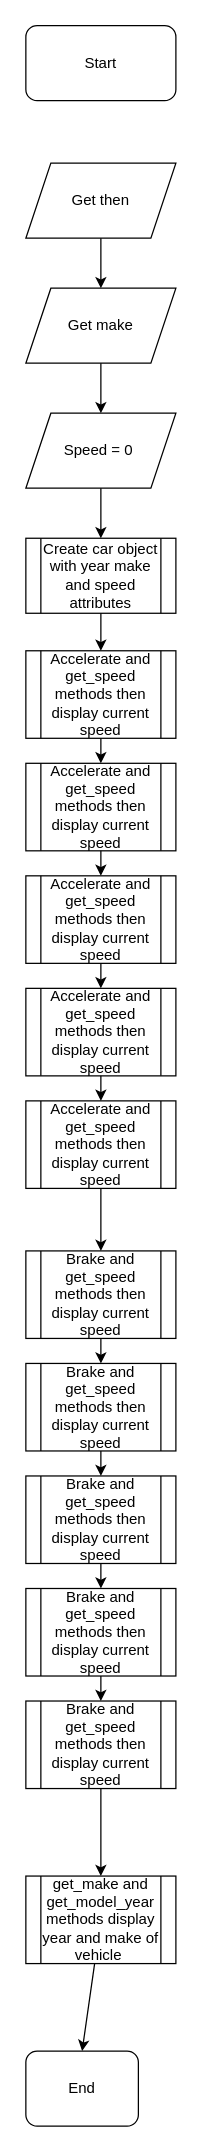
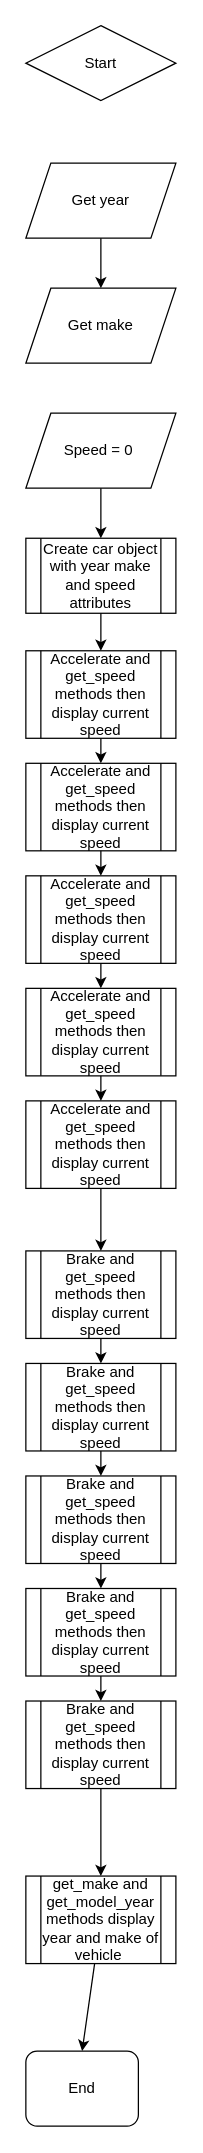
(101, 63) -> (101, 63)
(101, 201) -> (101, 201)
(101, 384) -> none
